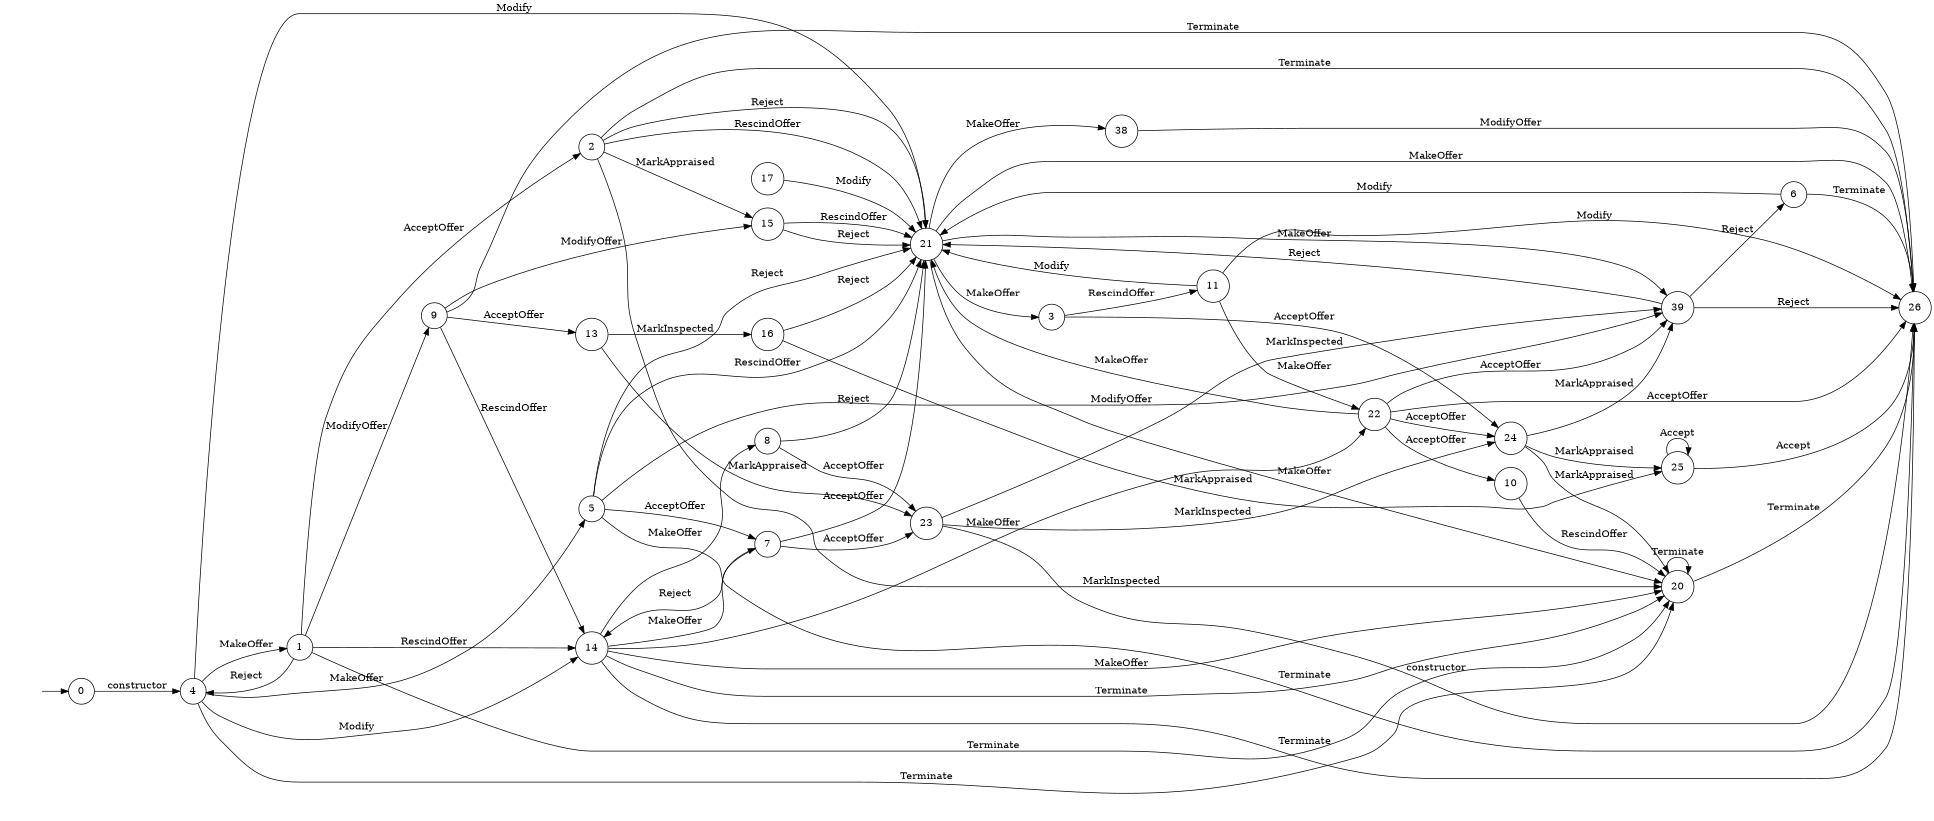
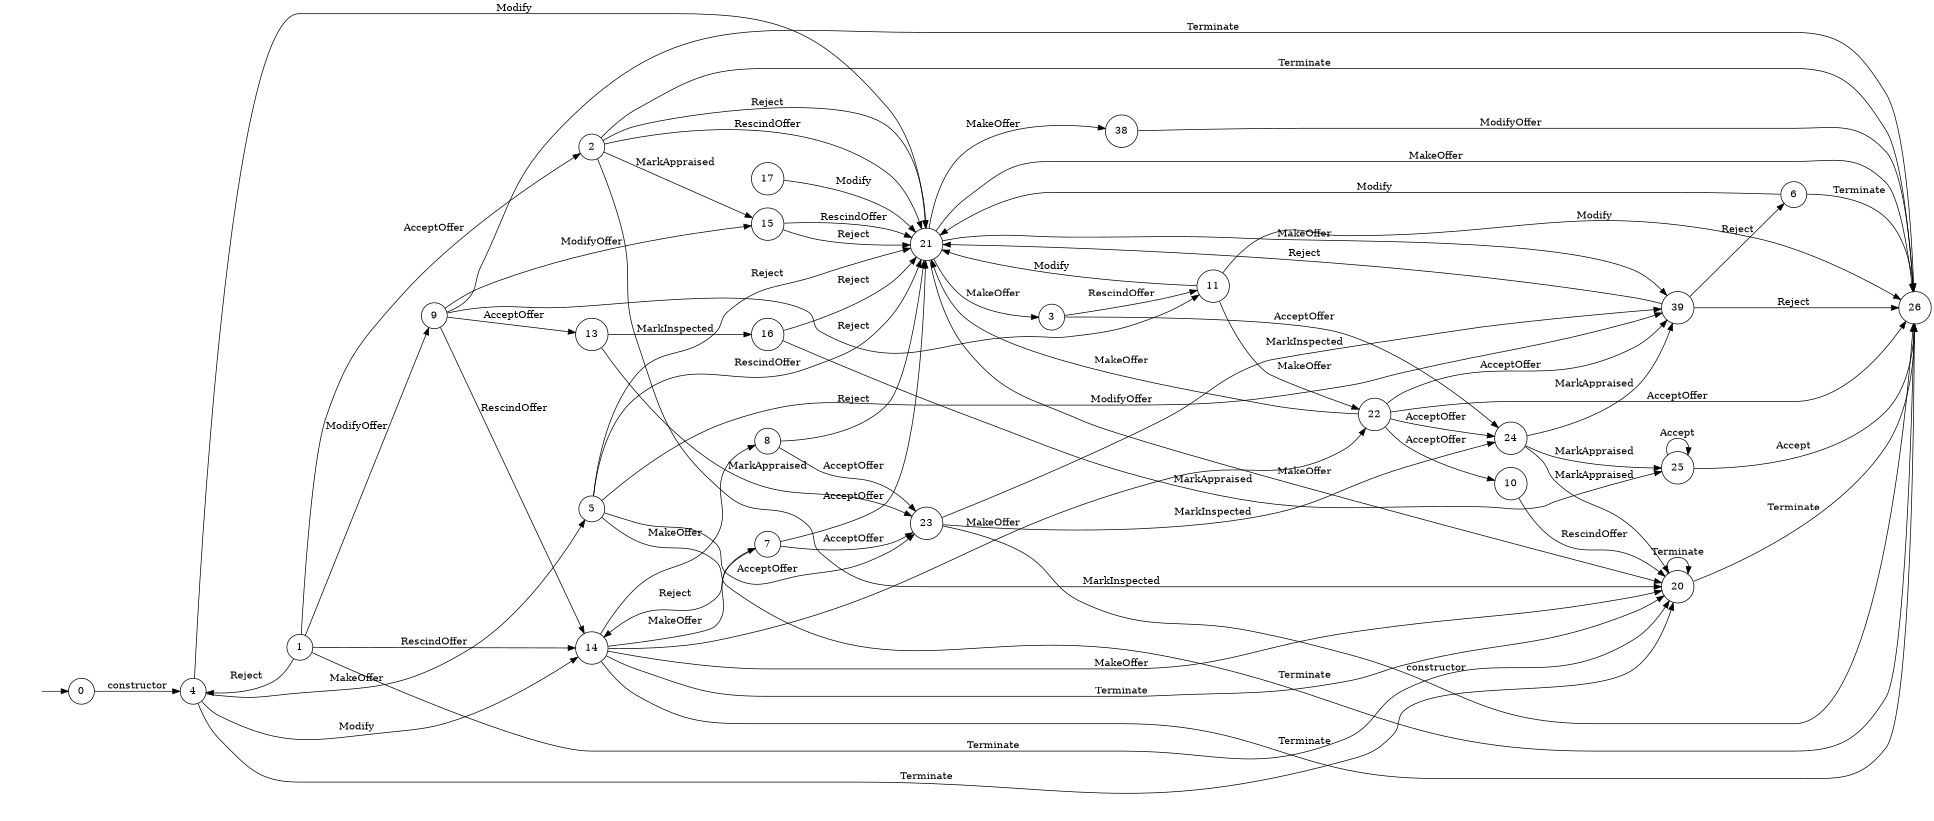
none -> (819, 331)
(678, 517) -> (746, 583)
(238, 659) -> none
